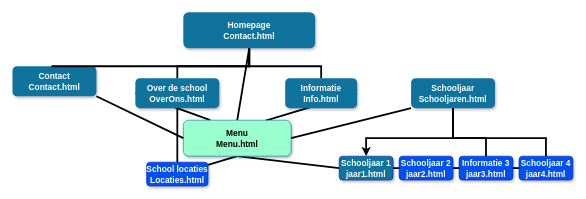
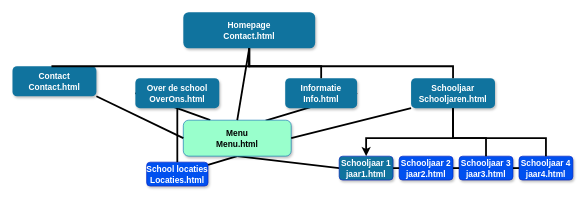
none -> (394, 66)
(177, 73) -> none
(486, 164) -> (486, 164)
